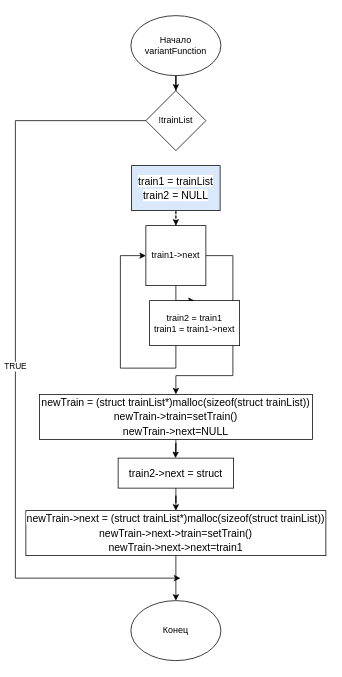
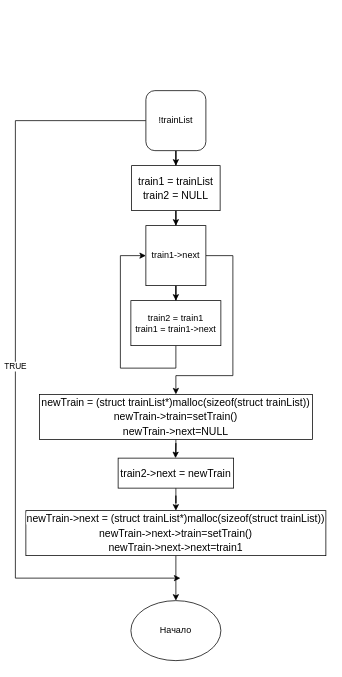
(176, 45) -> none
(176, 85) -> none
(176, 120) -> (176, 120)
none -> (176, 160)
(176, 188) -> (176, 188)
(176, 212) -> (176, 212)
(195, 323) -> (176, 323)
(176, 473) -> (176, 473)
(176, 630) -> (176, 630)
